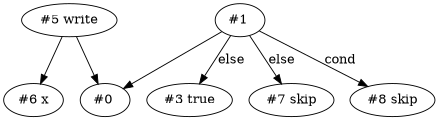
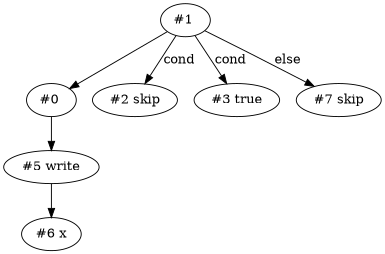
(85, 56) -> (51, 129)
(231, 60) -> (230, 60)
(392, 100) -> (135, 100)
